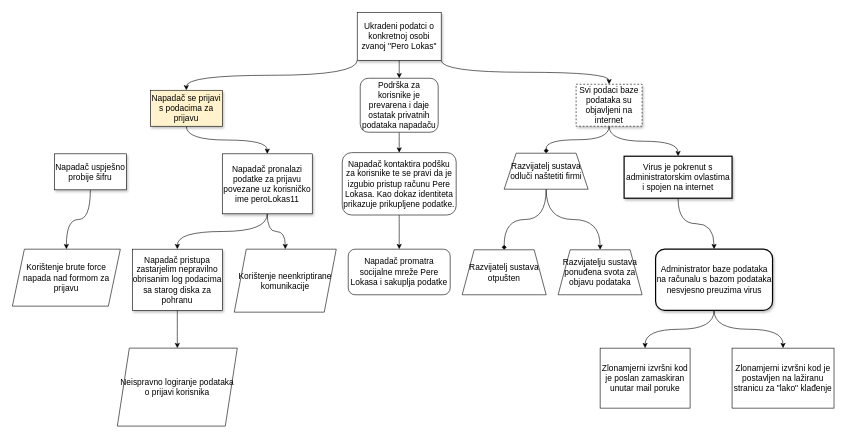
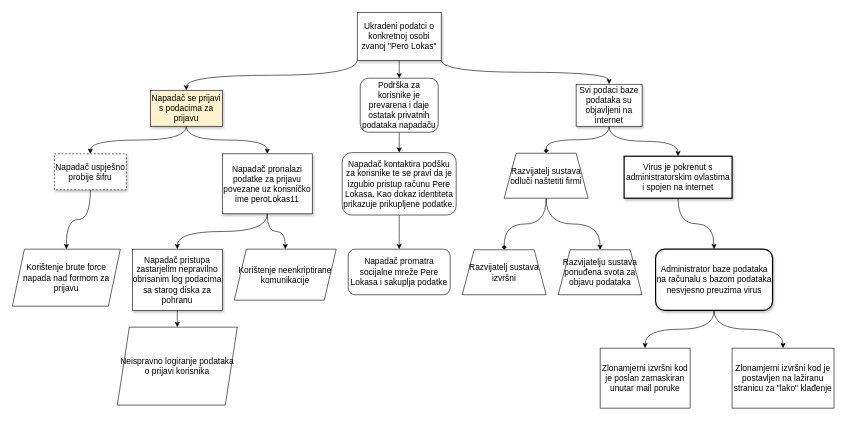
(609, 105) -> (609, 105)
none -> (108, 142)
(546, 171) -> (546, 176)
(90, 172) -> (90, 172)
(504, 273) -> (504, 273)
(285, 281) -> (285, 275)
(177, 387) -> (177, 366)
